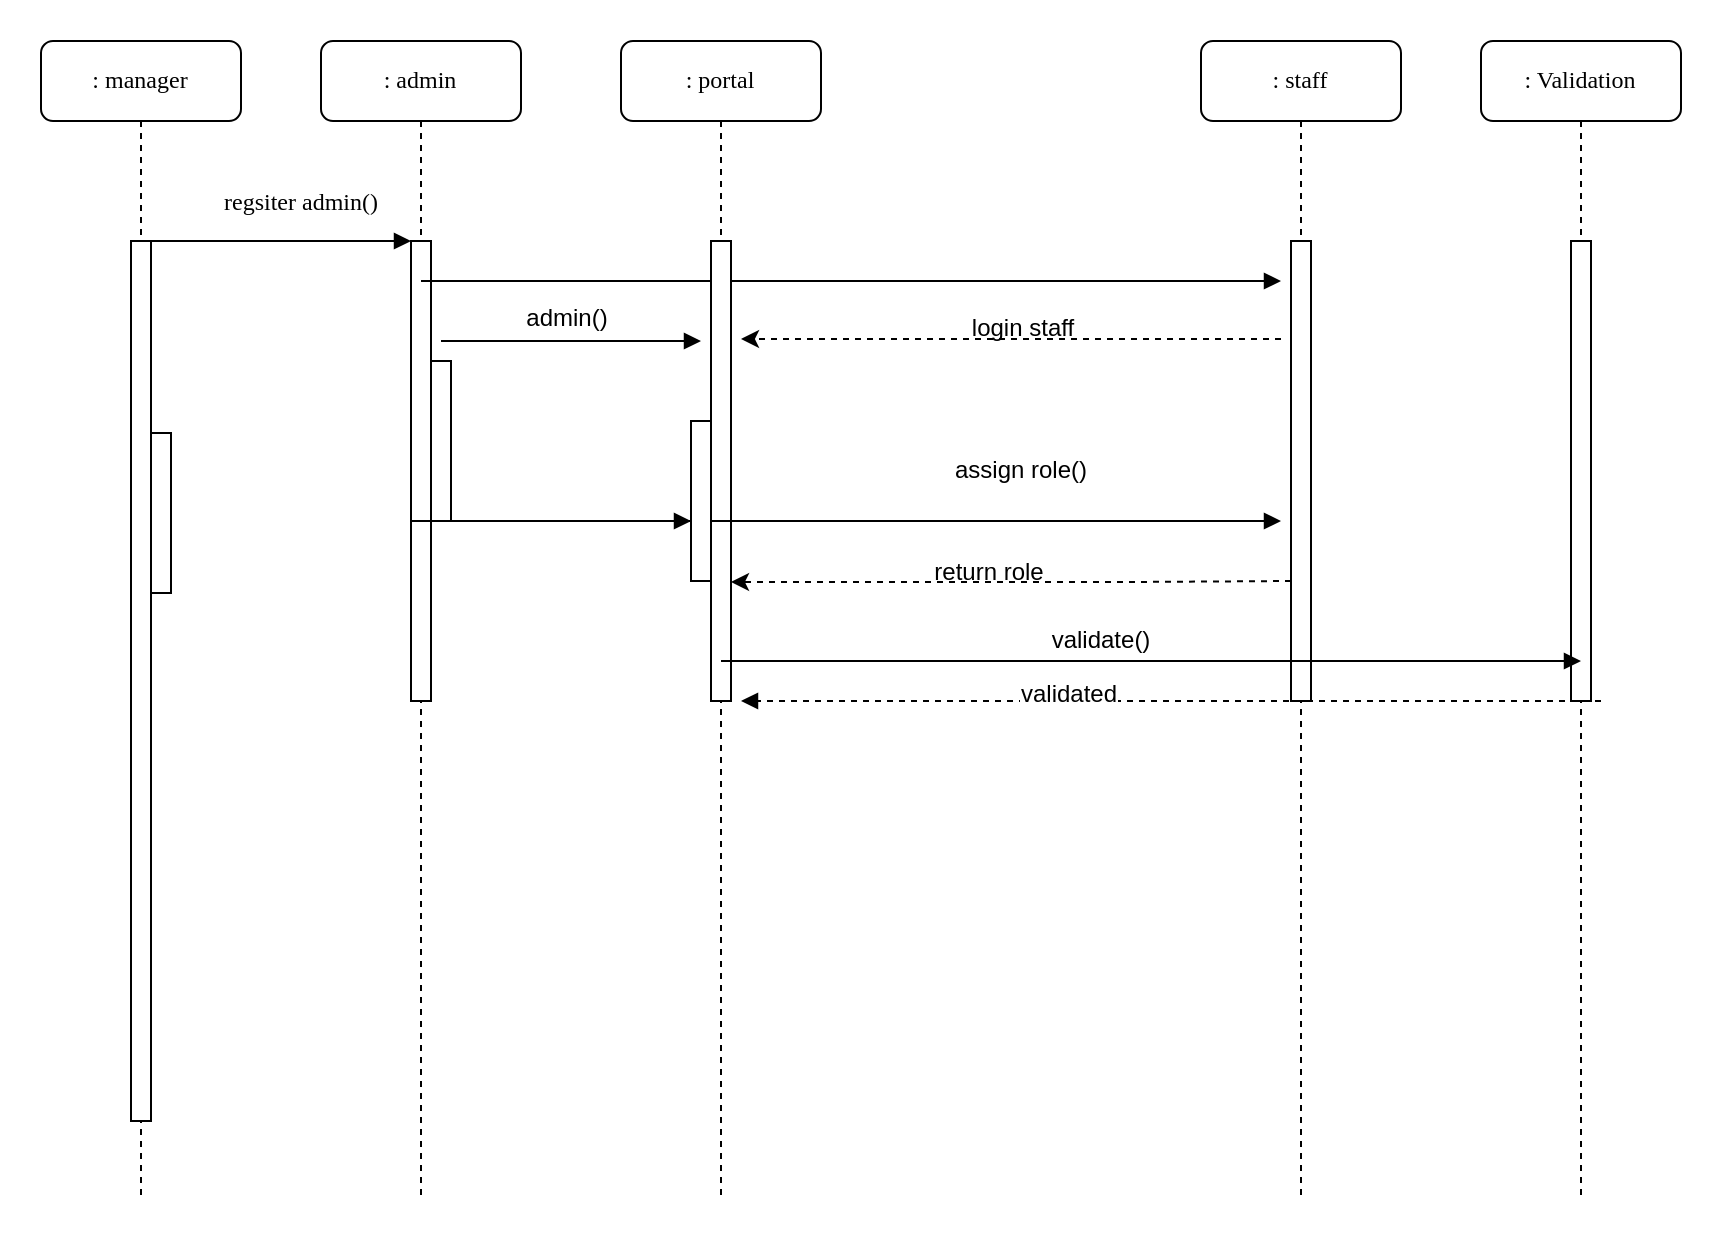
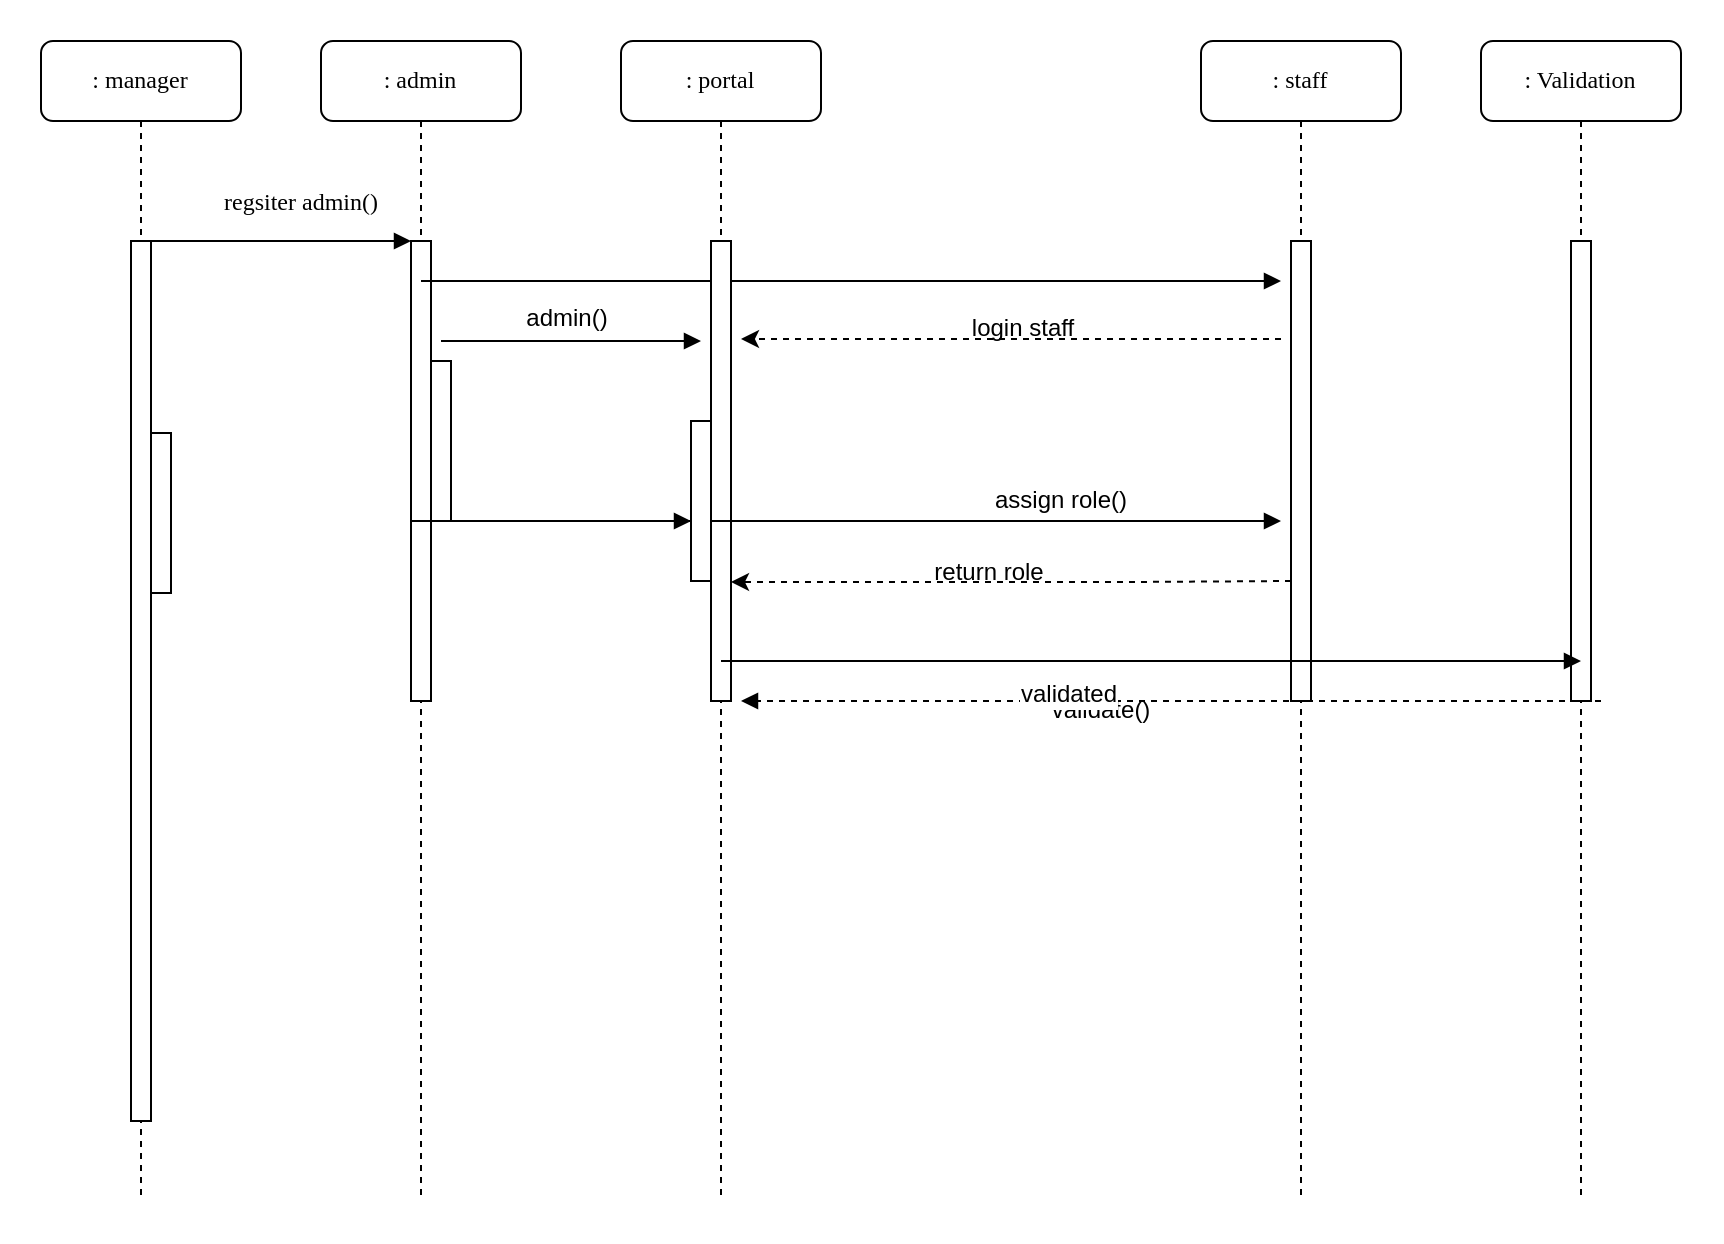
(1021, 471) -> (1061, 501)
(1101, 641) -> (1101, 711)
